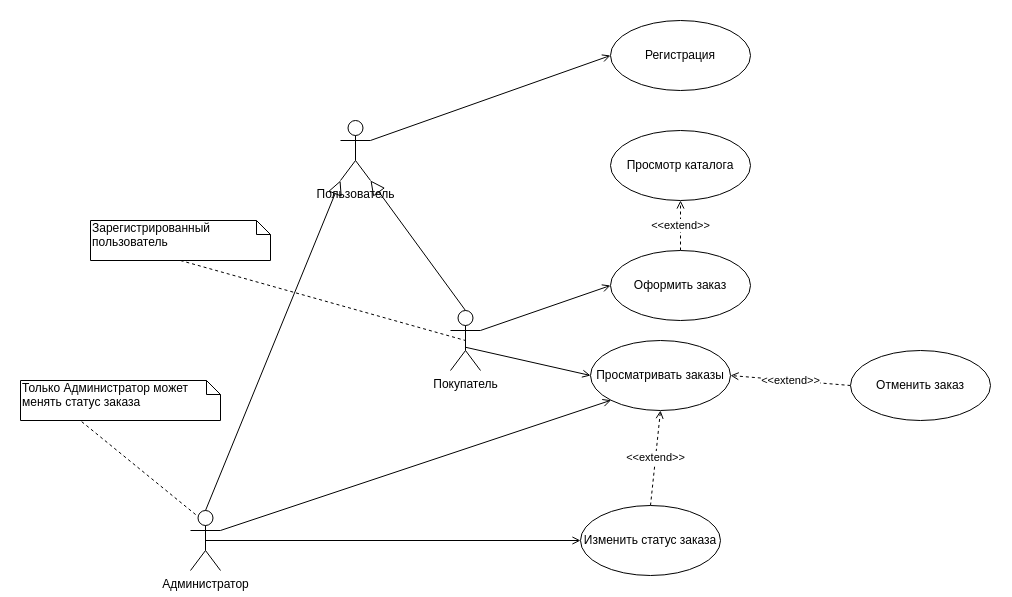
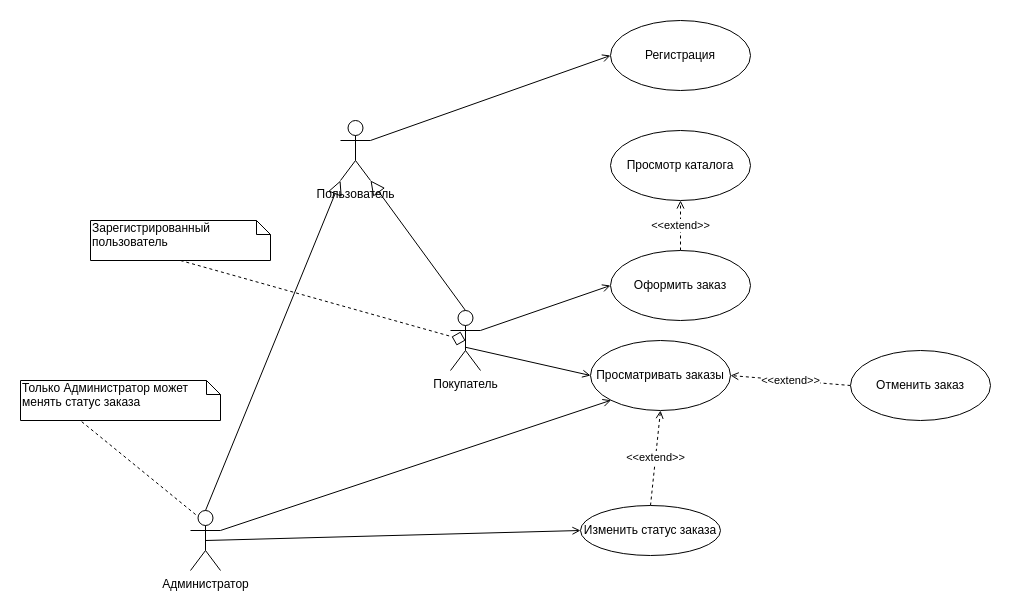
(456, 338) -> (451, 337)
(651, 541) -> (651, 531)
